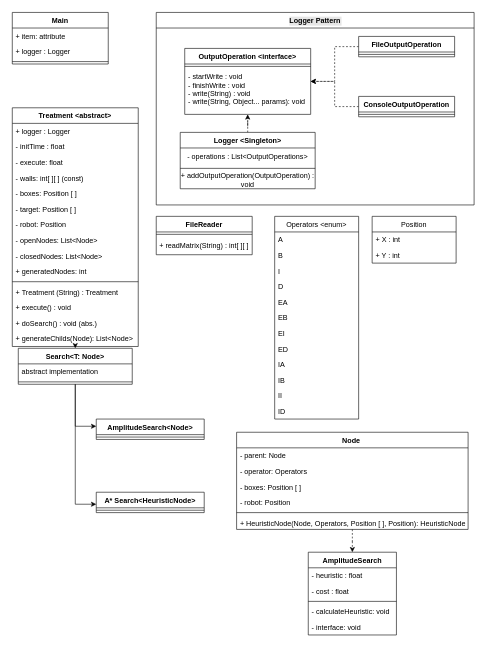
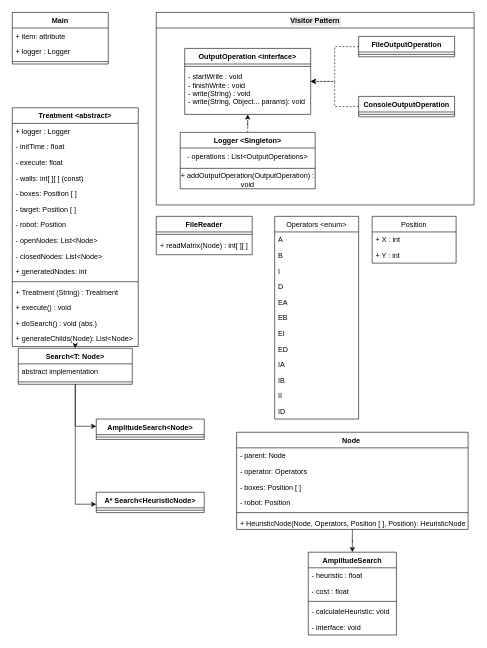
(315, 20) -> (315, 20)
(204, 246) -> (204, 246)
(353, 541) -> (353, 541)
